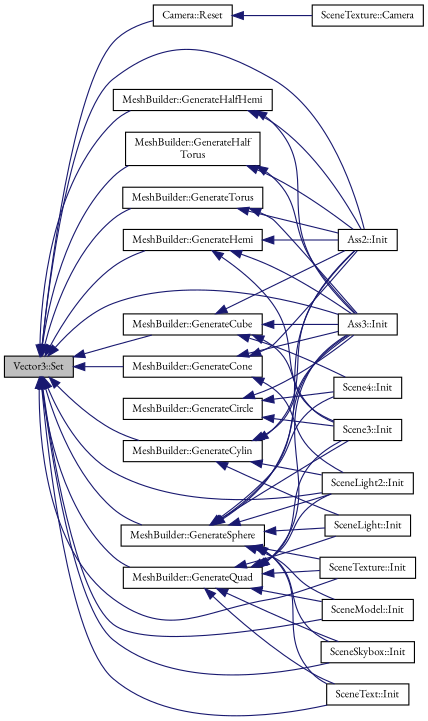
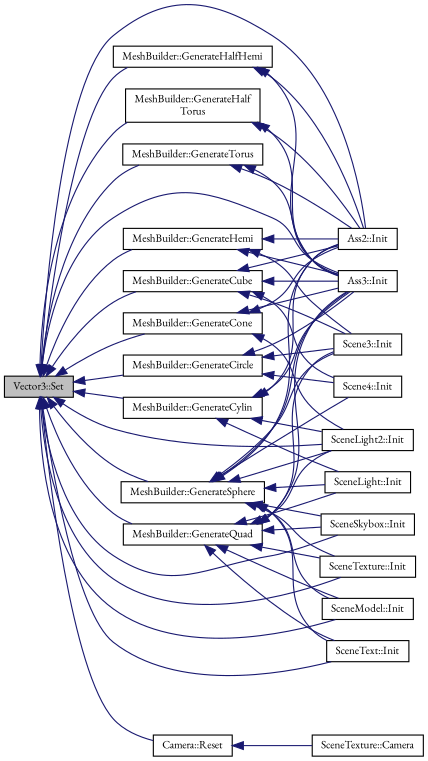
none -> (104, 378)
